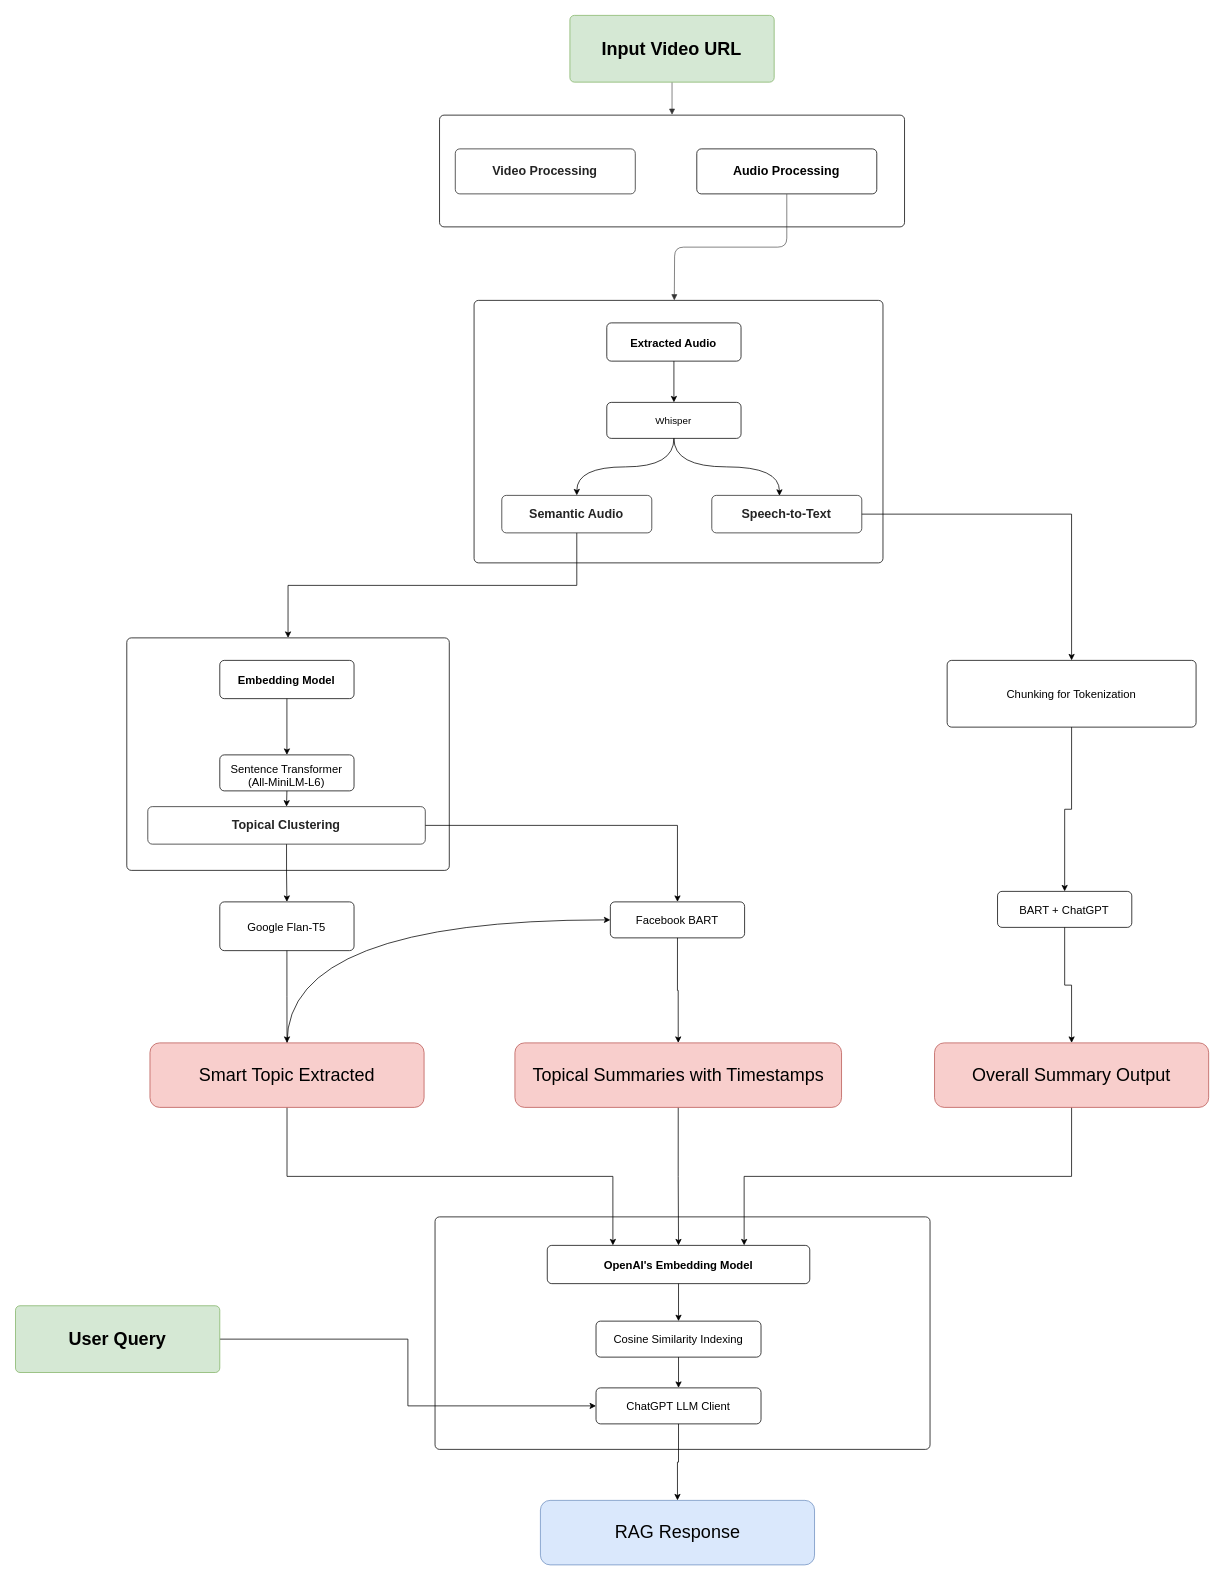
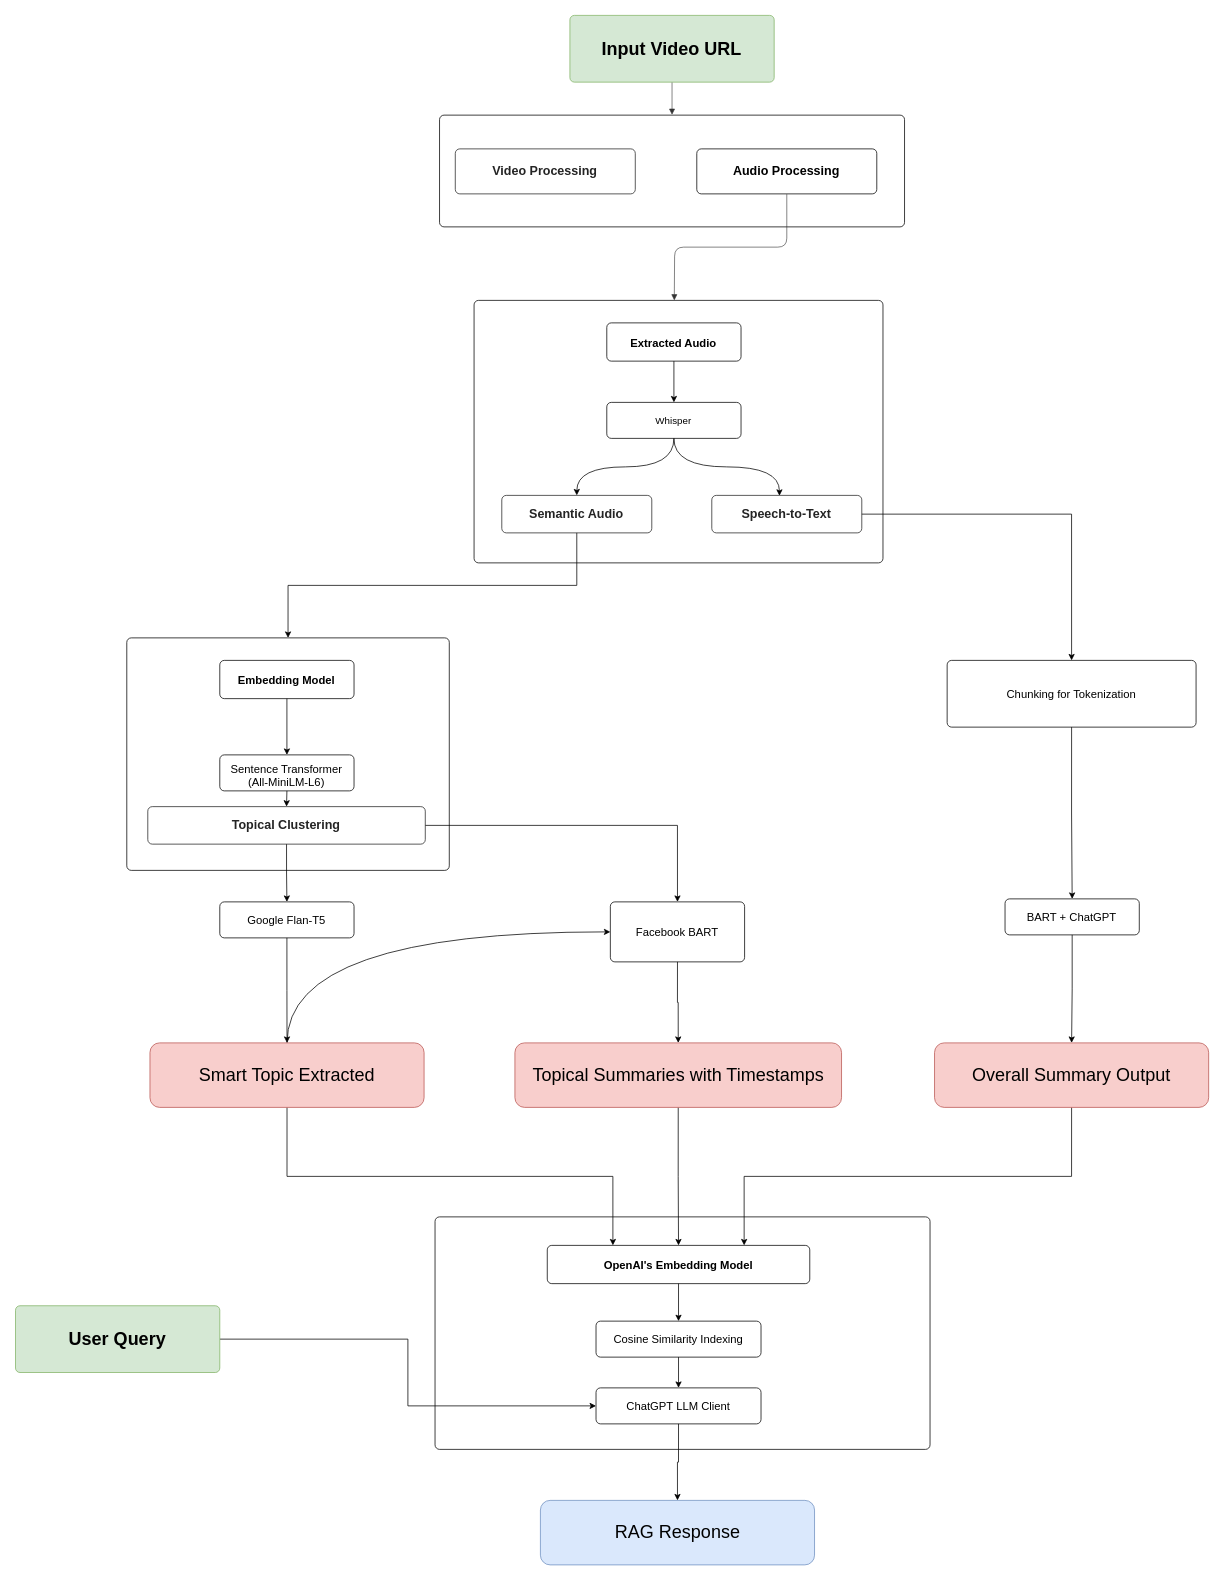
(1065, 909) -> (1072, 917)
(677, 920) -> (677, 932)
(287, 926) -> (287, 920)
